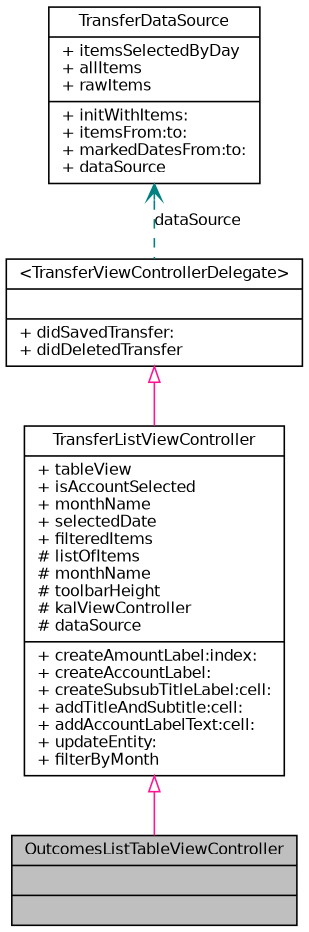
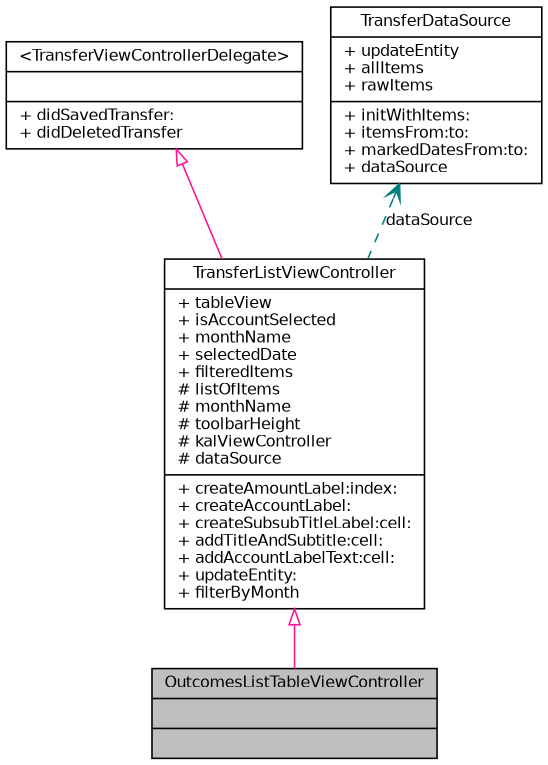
(151, 51) -> (402, 51)
(154, 230) -> (381, 229)
